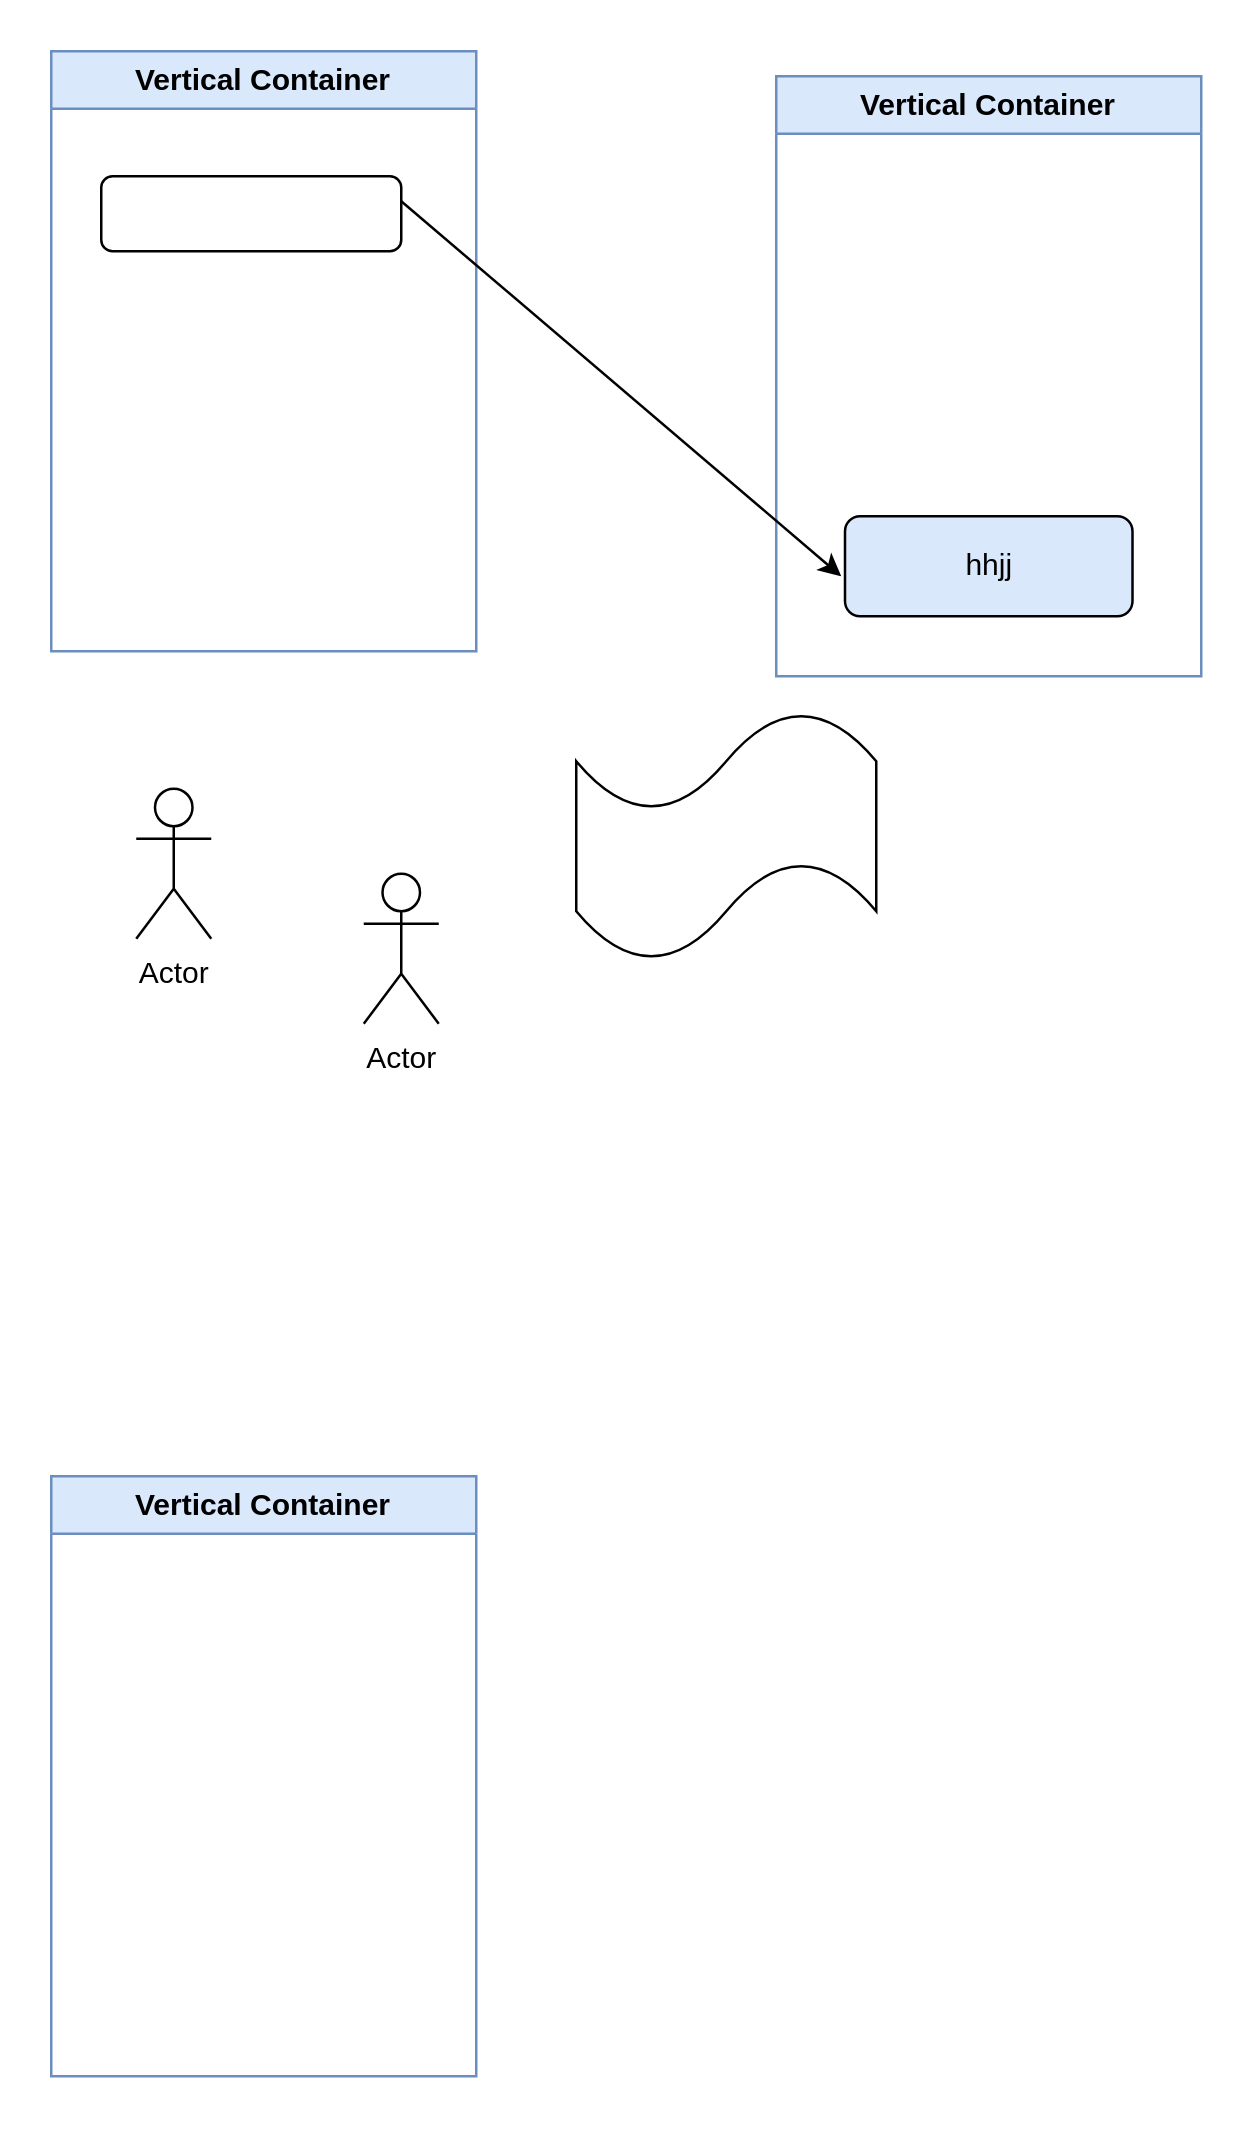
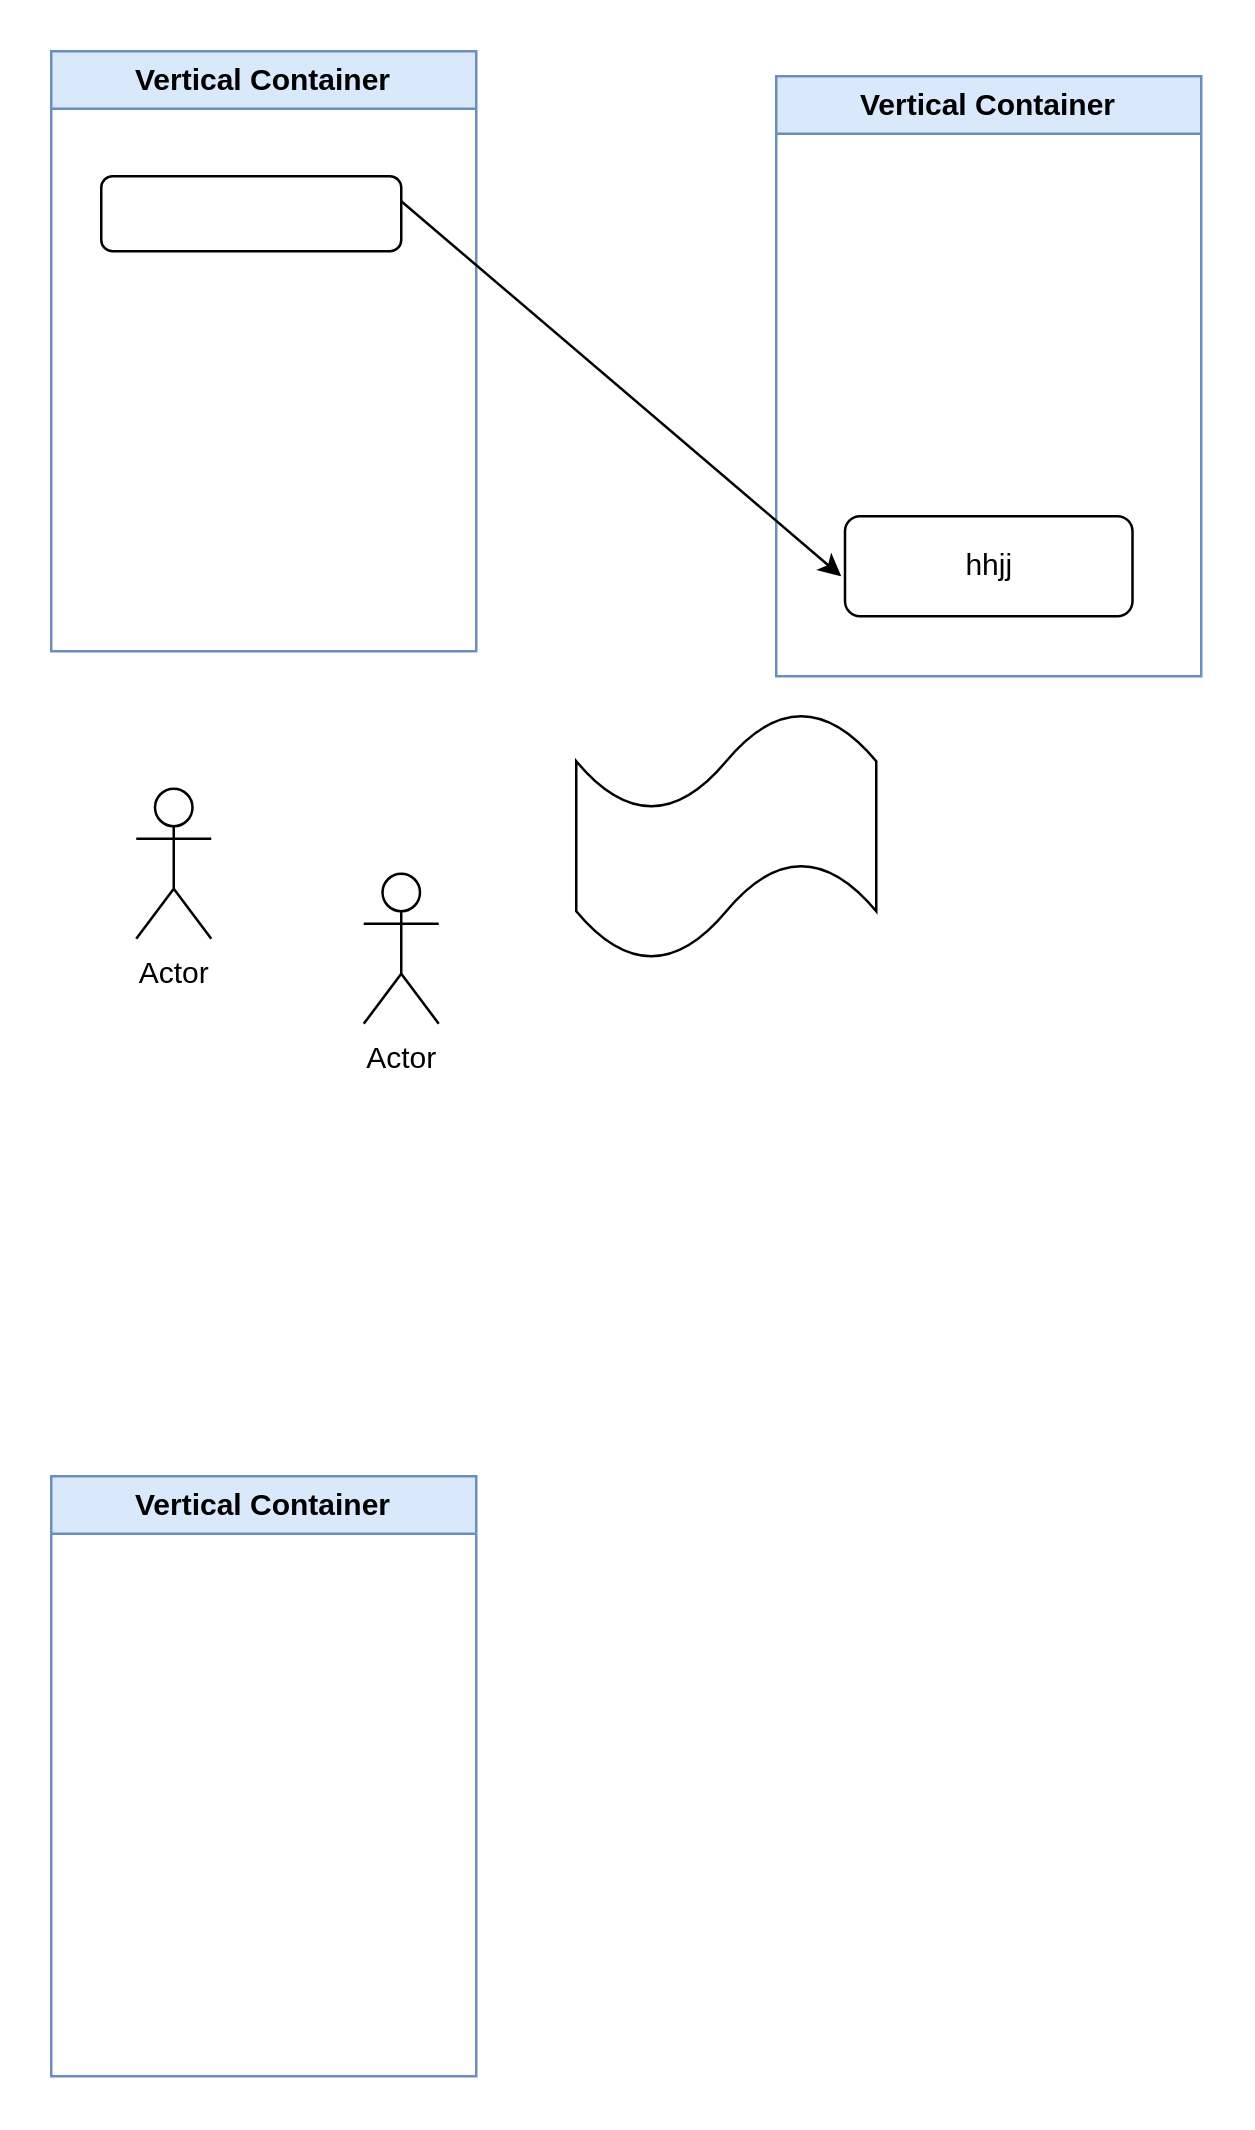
(989, 566) -> (989, 566)
